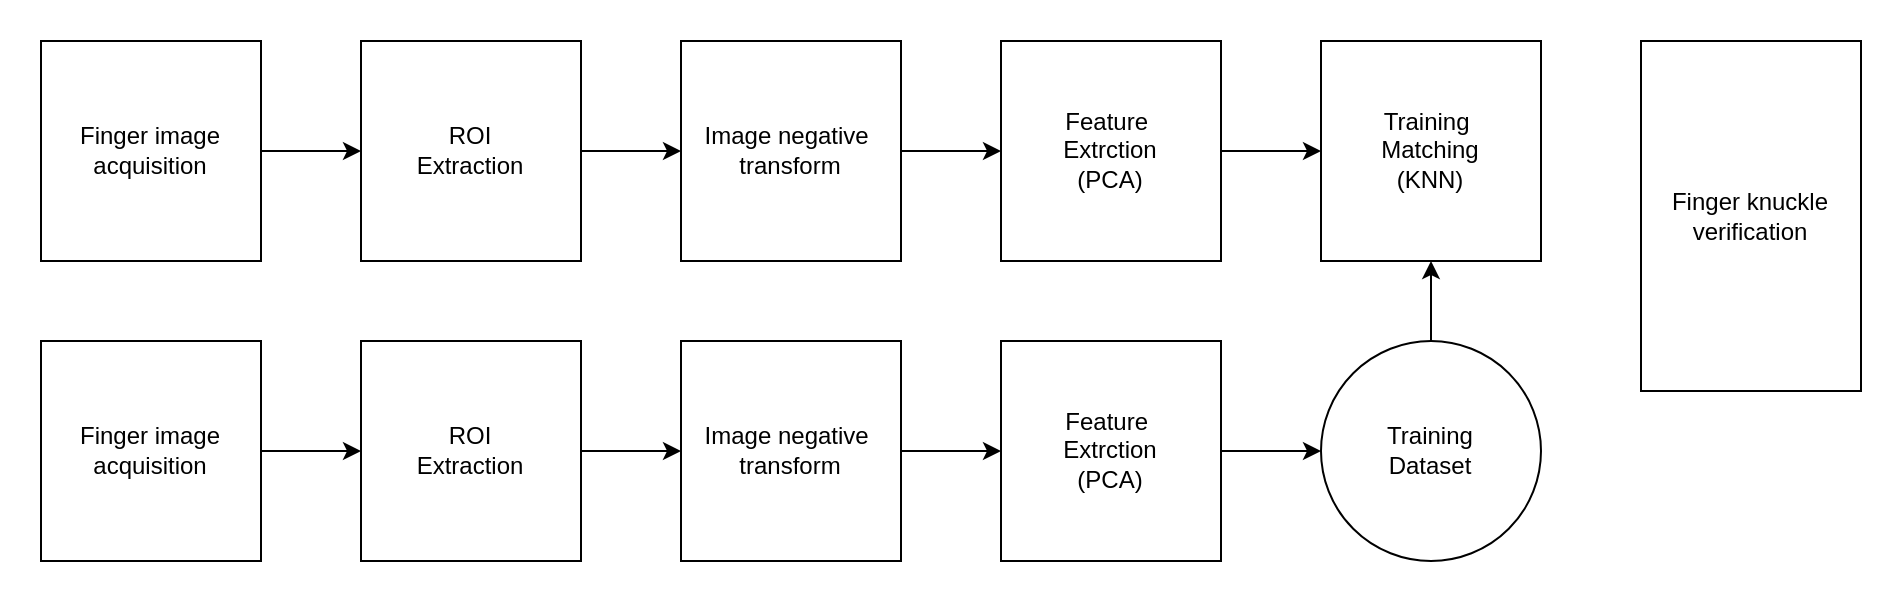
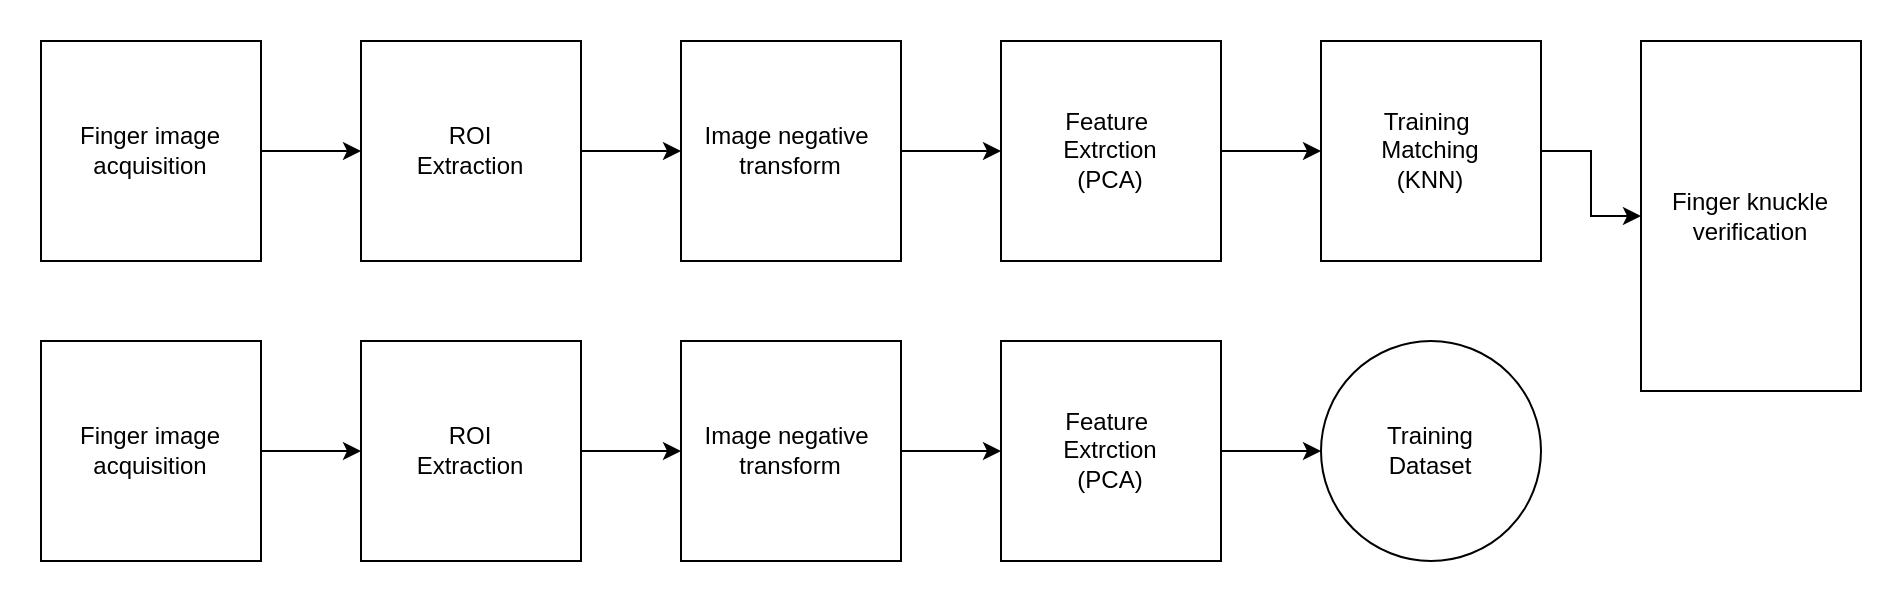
none -> (1591, 177)
(1431, 308) -> none
